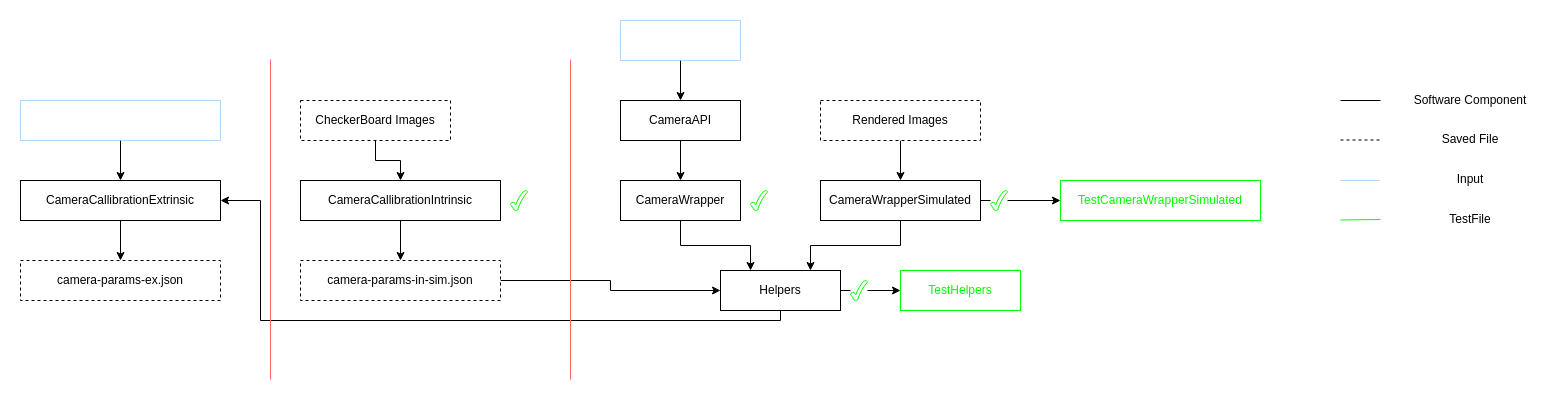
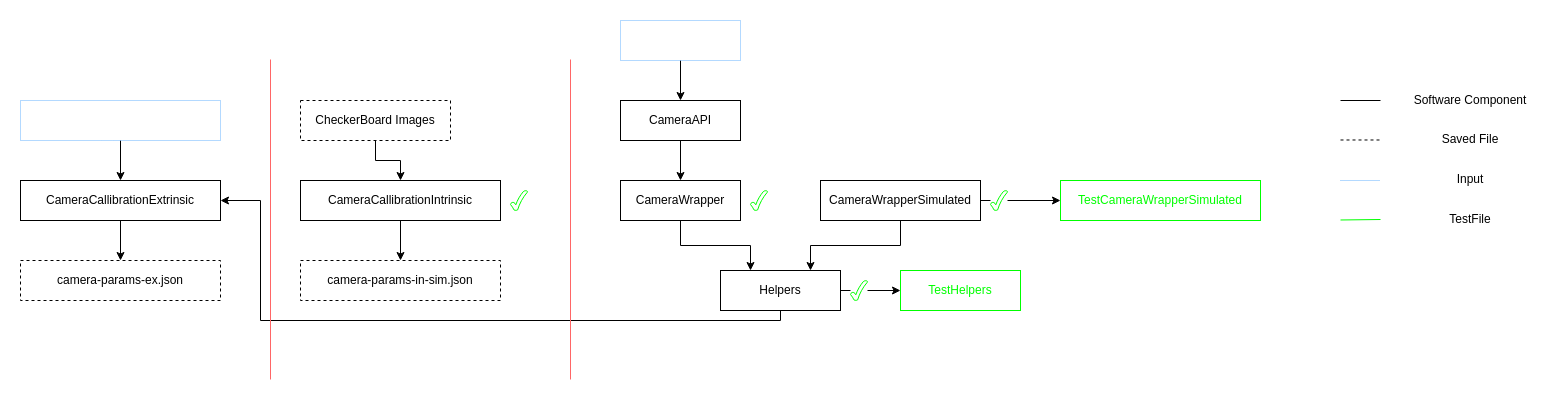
(901, 121) -> none
(901, 157) -> none
(611, 282) -> none
